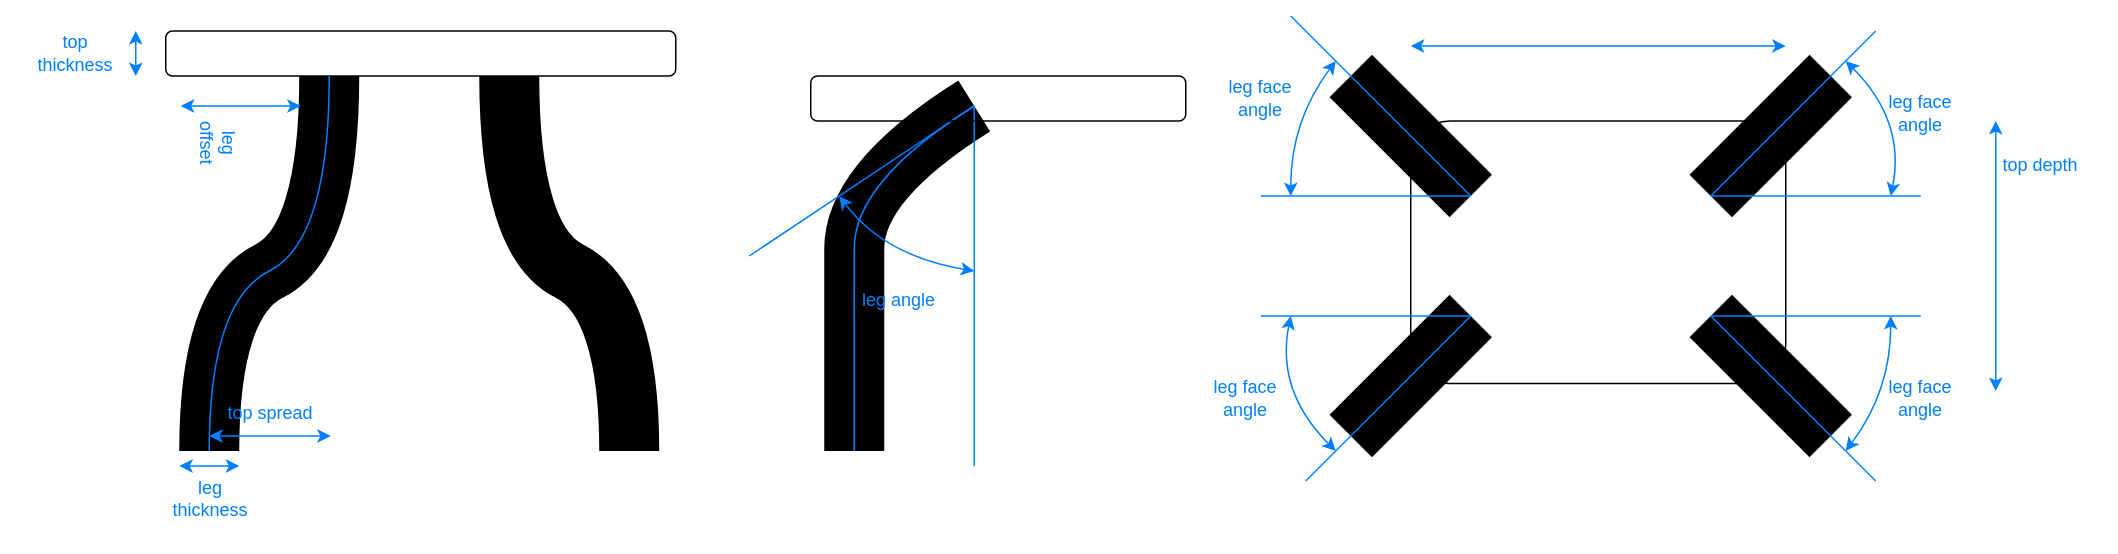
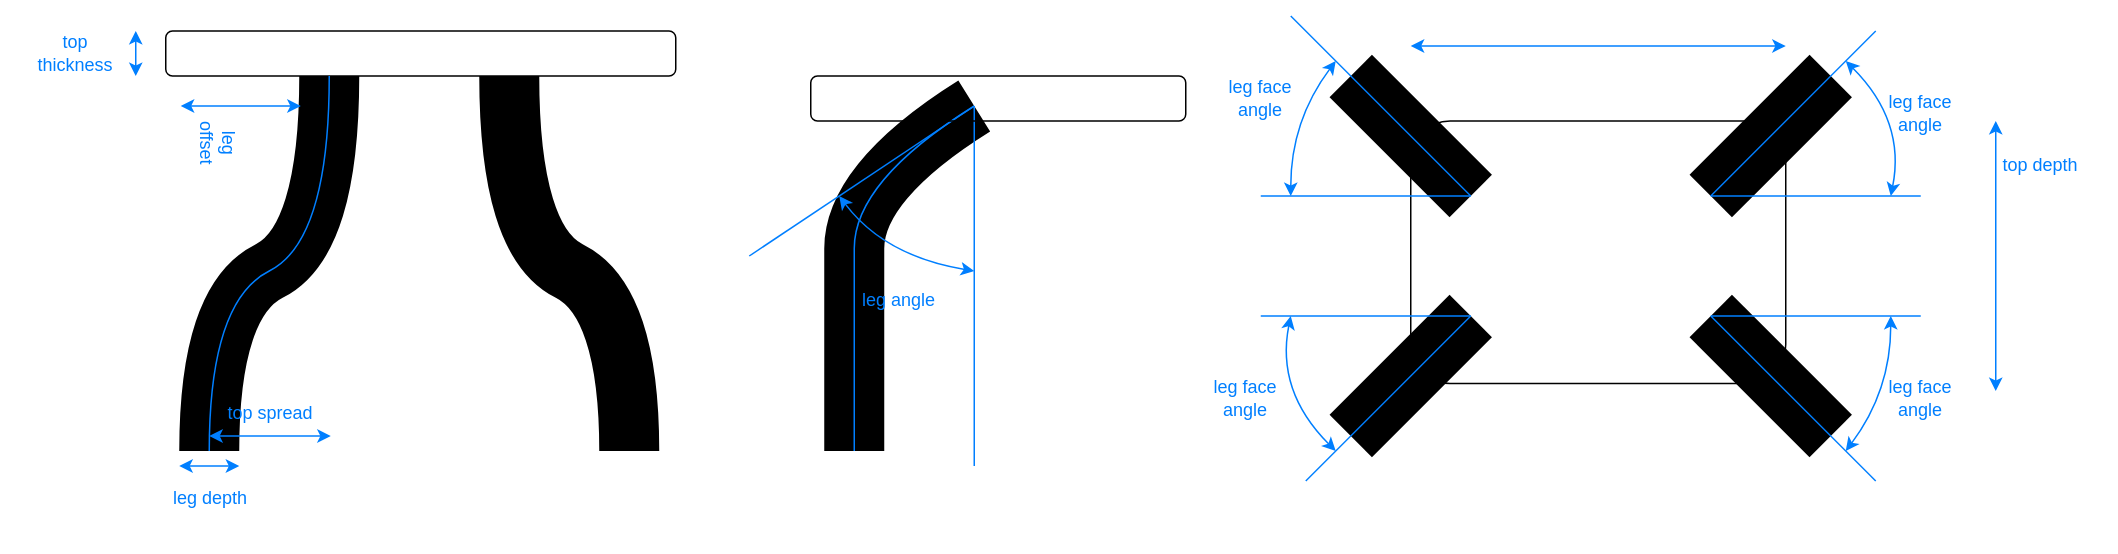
(211, 499) -> (211, 499)
